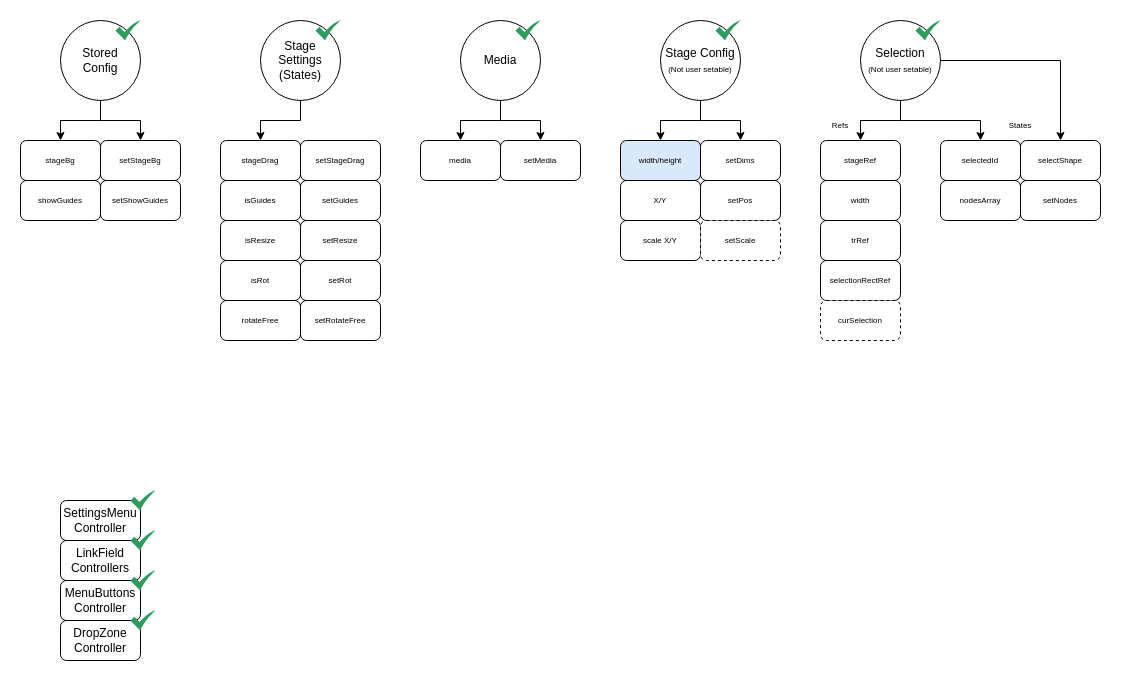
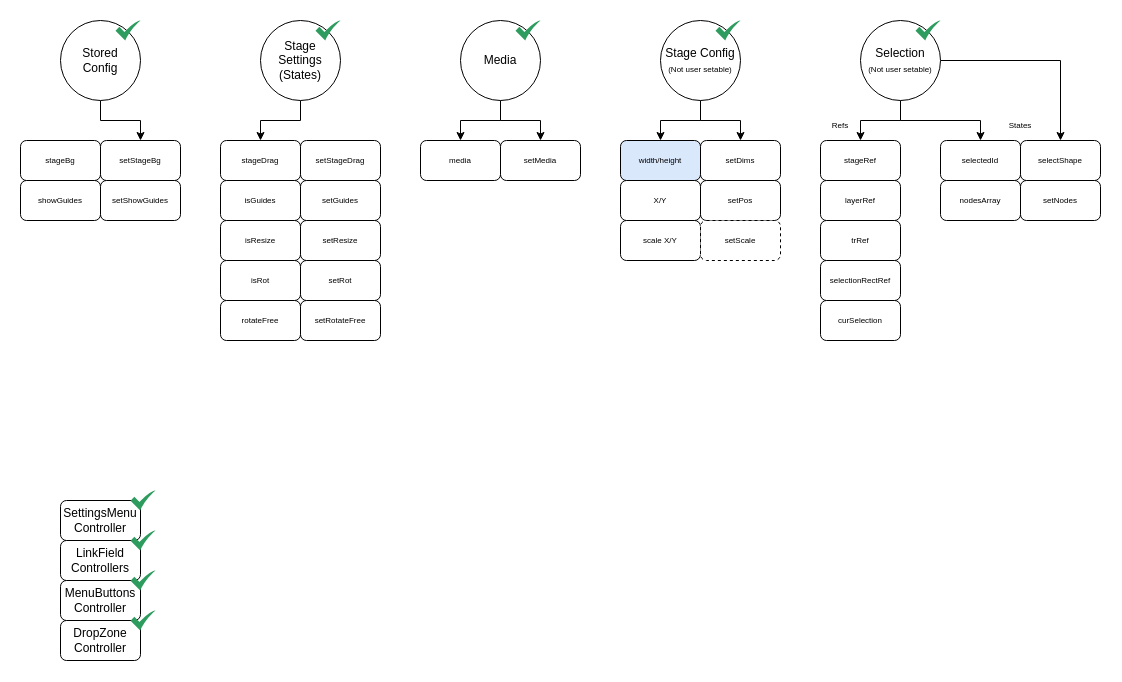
(74, 121) -> none
(861, 201) -> (861, 201)
(861, 321) -> (861, 321)
